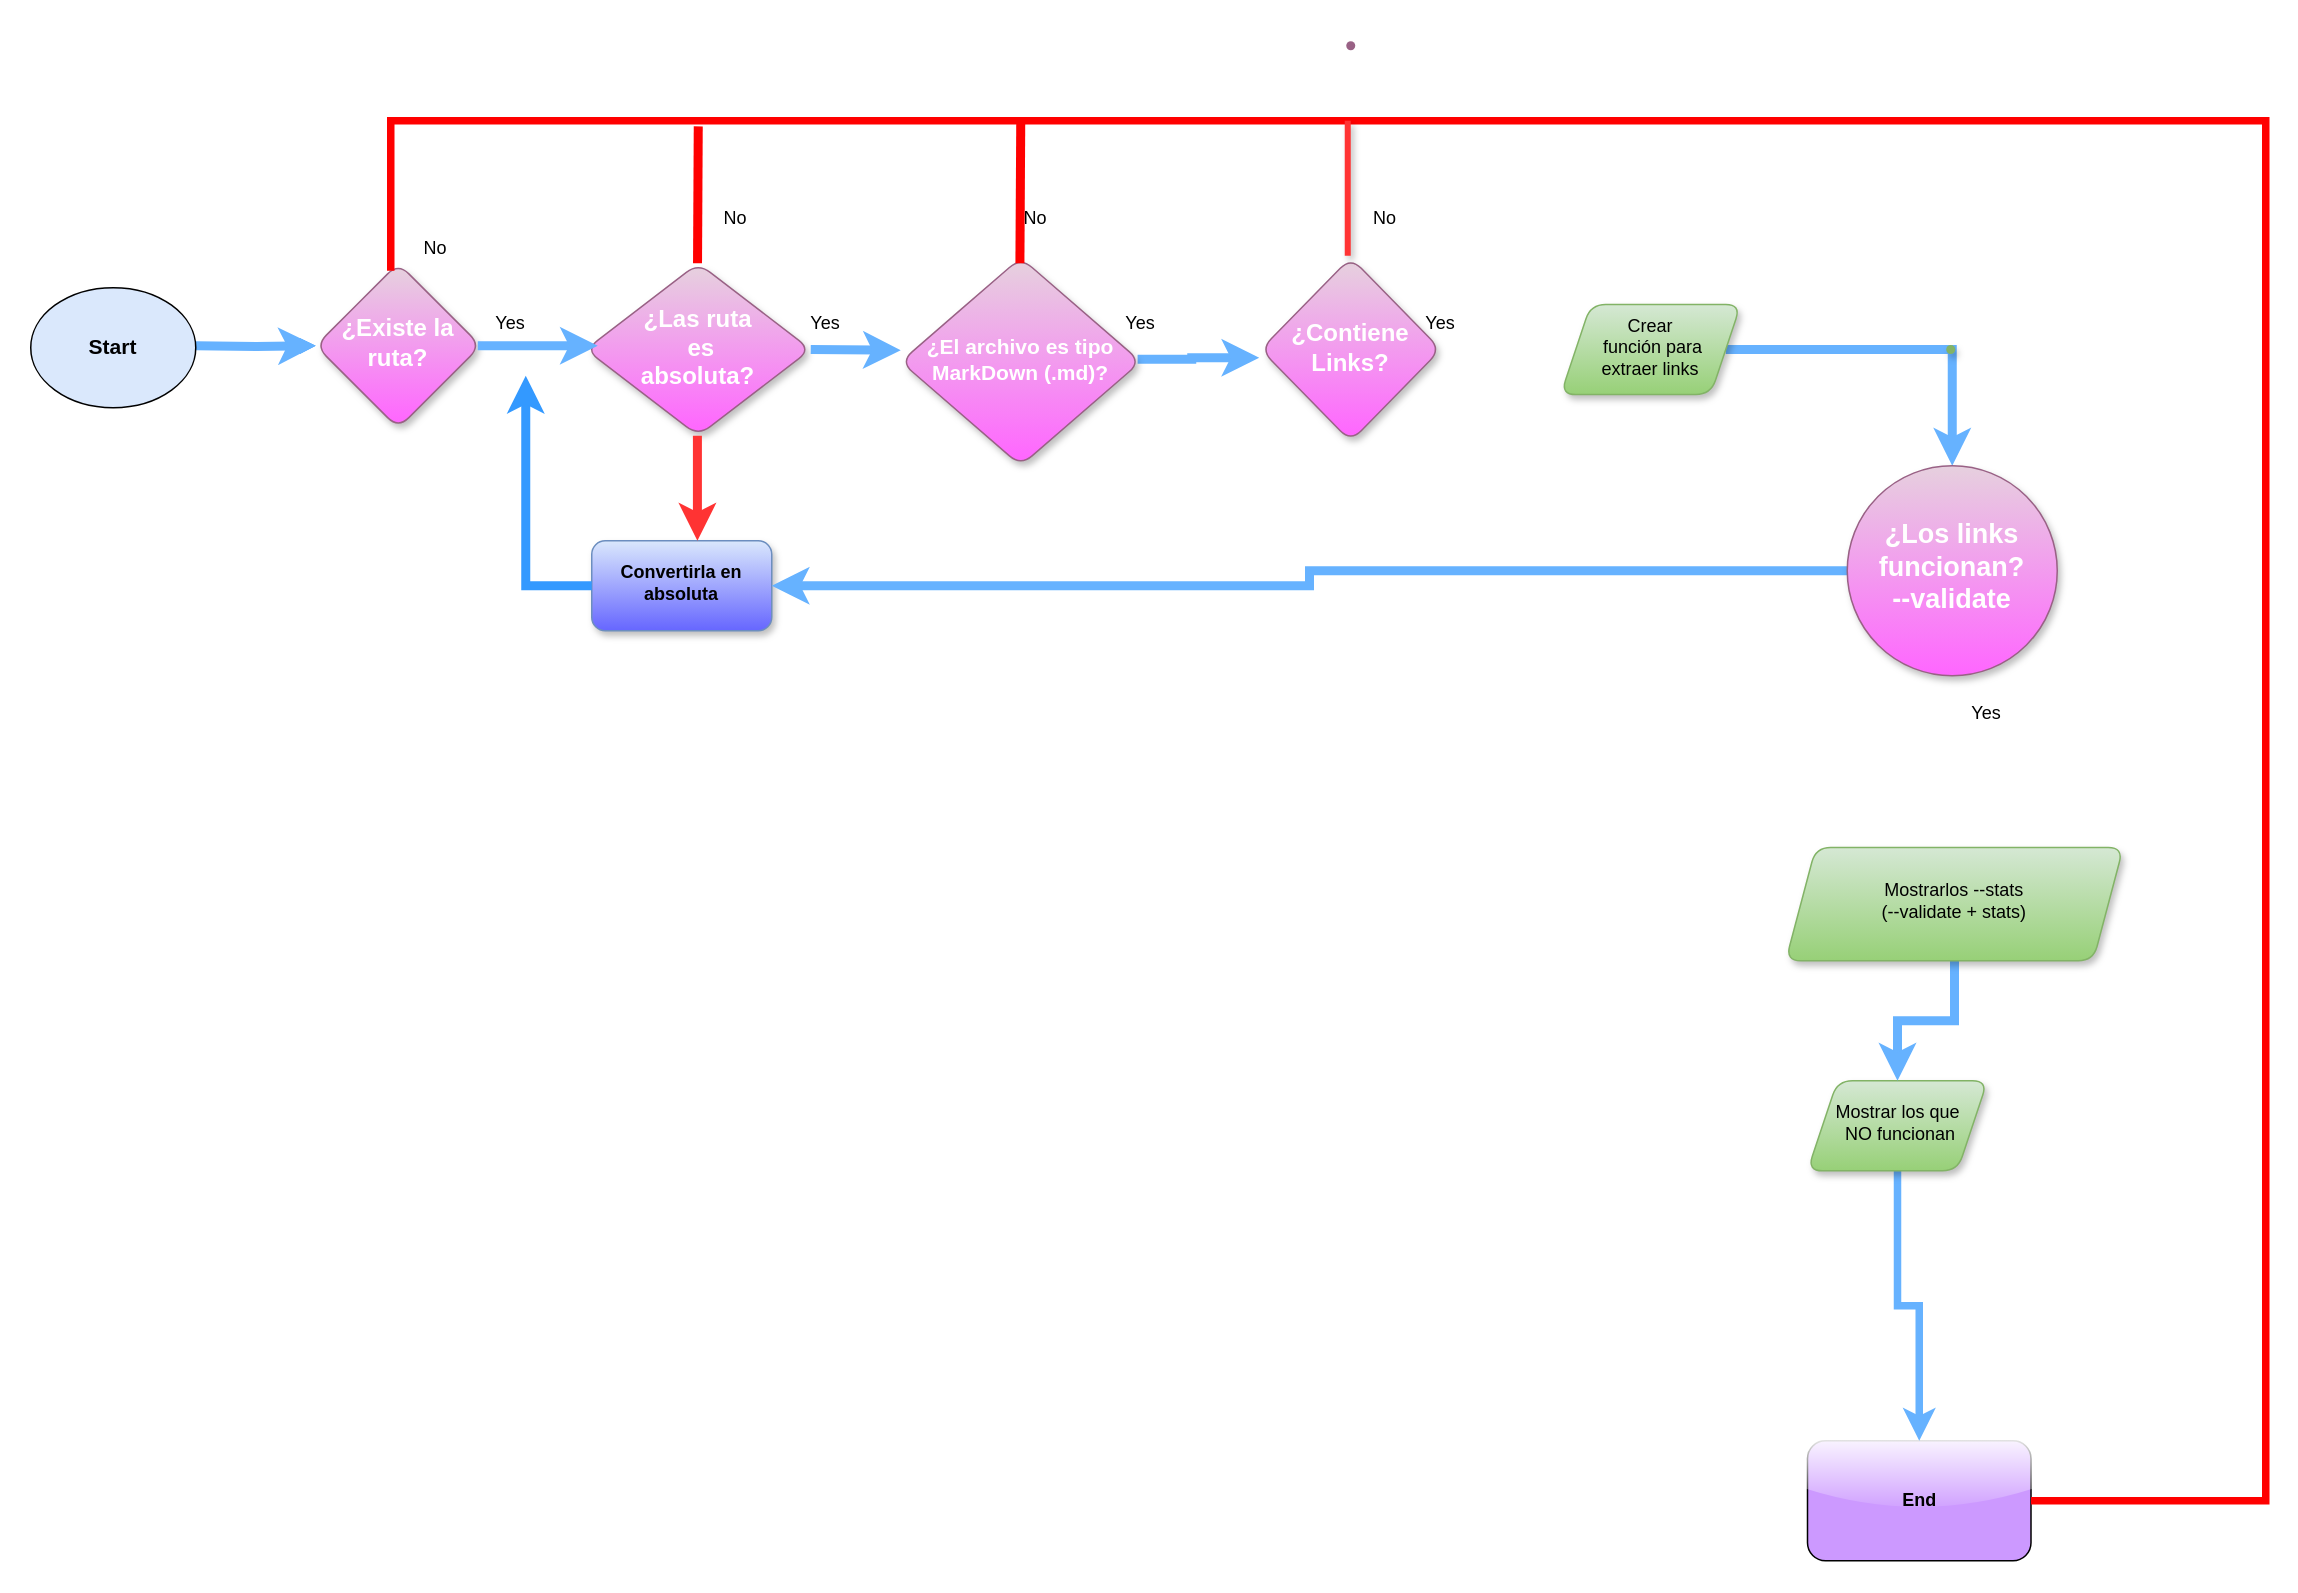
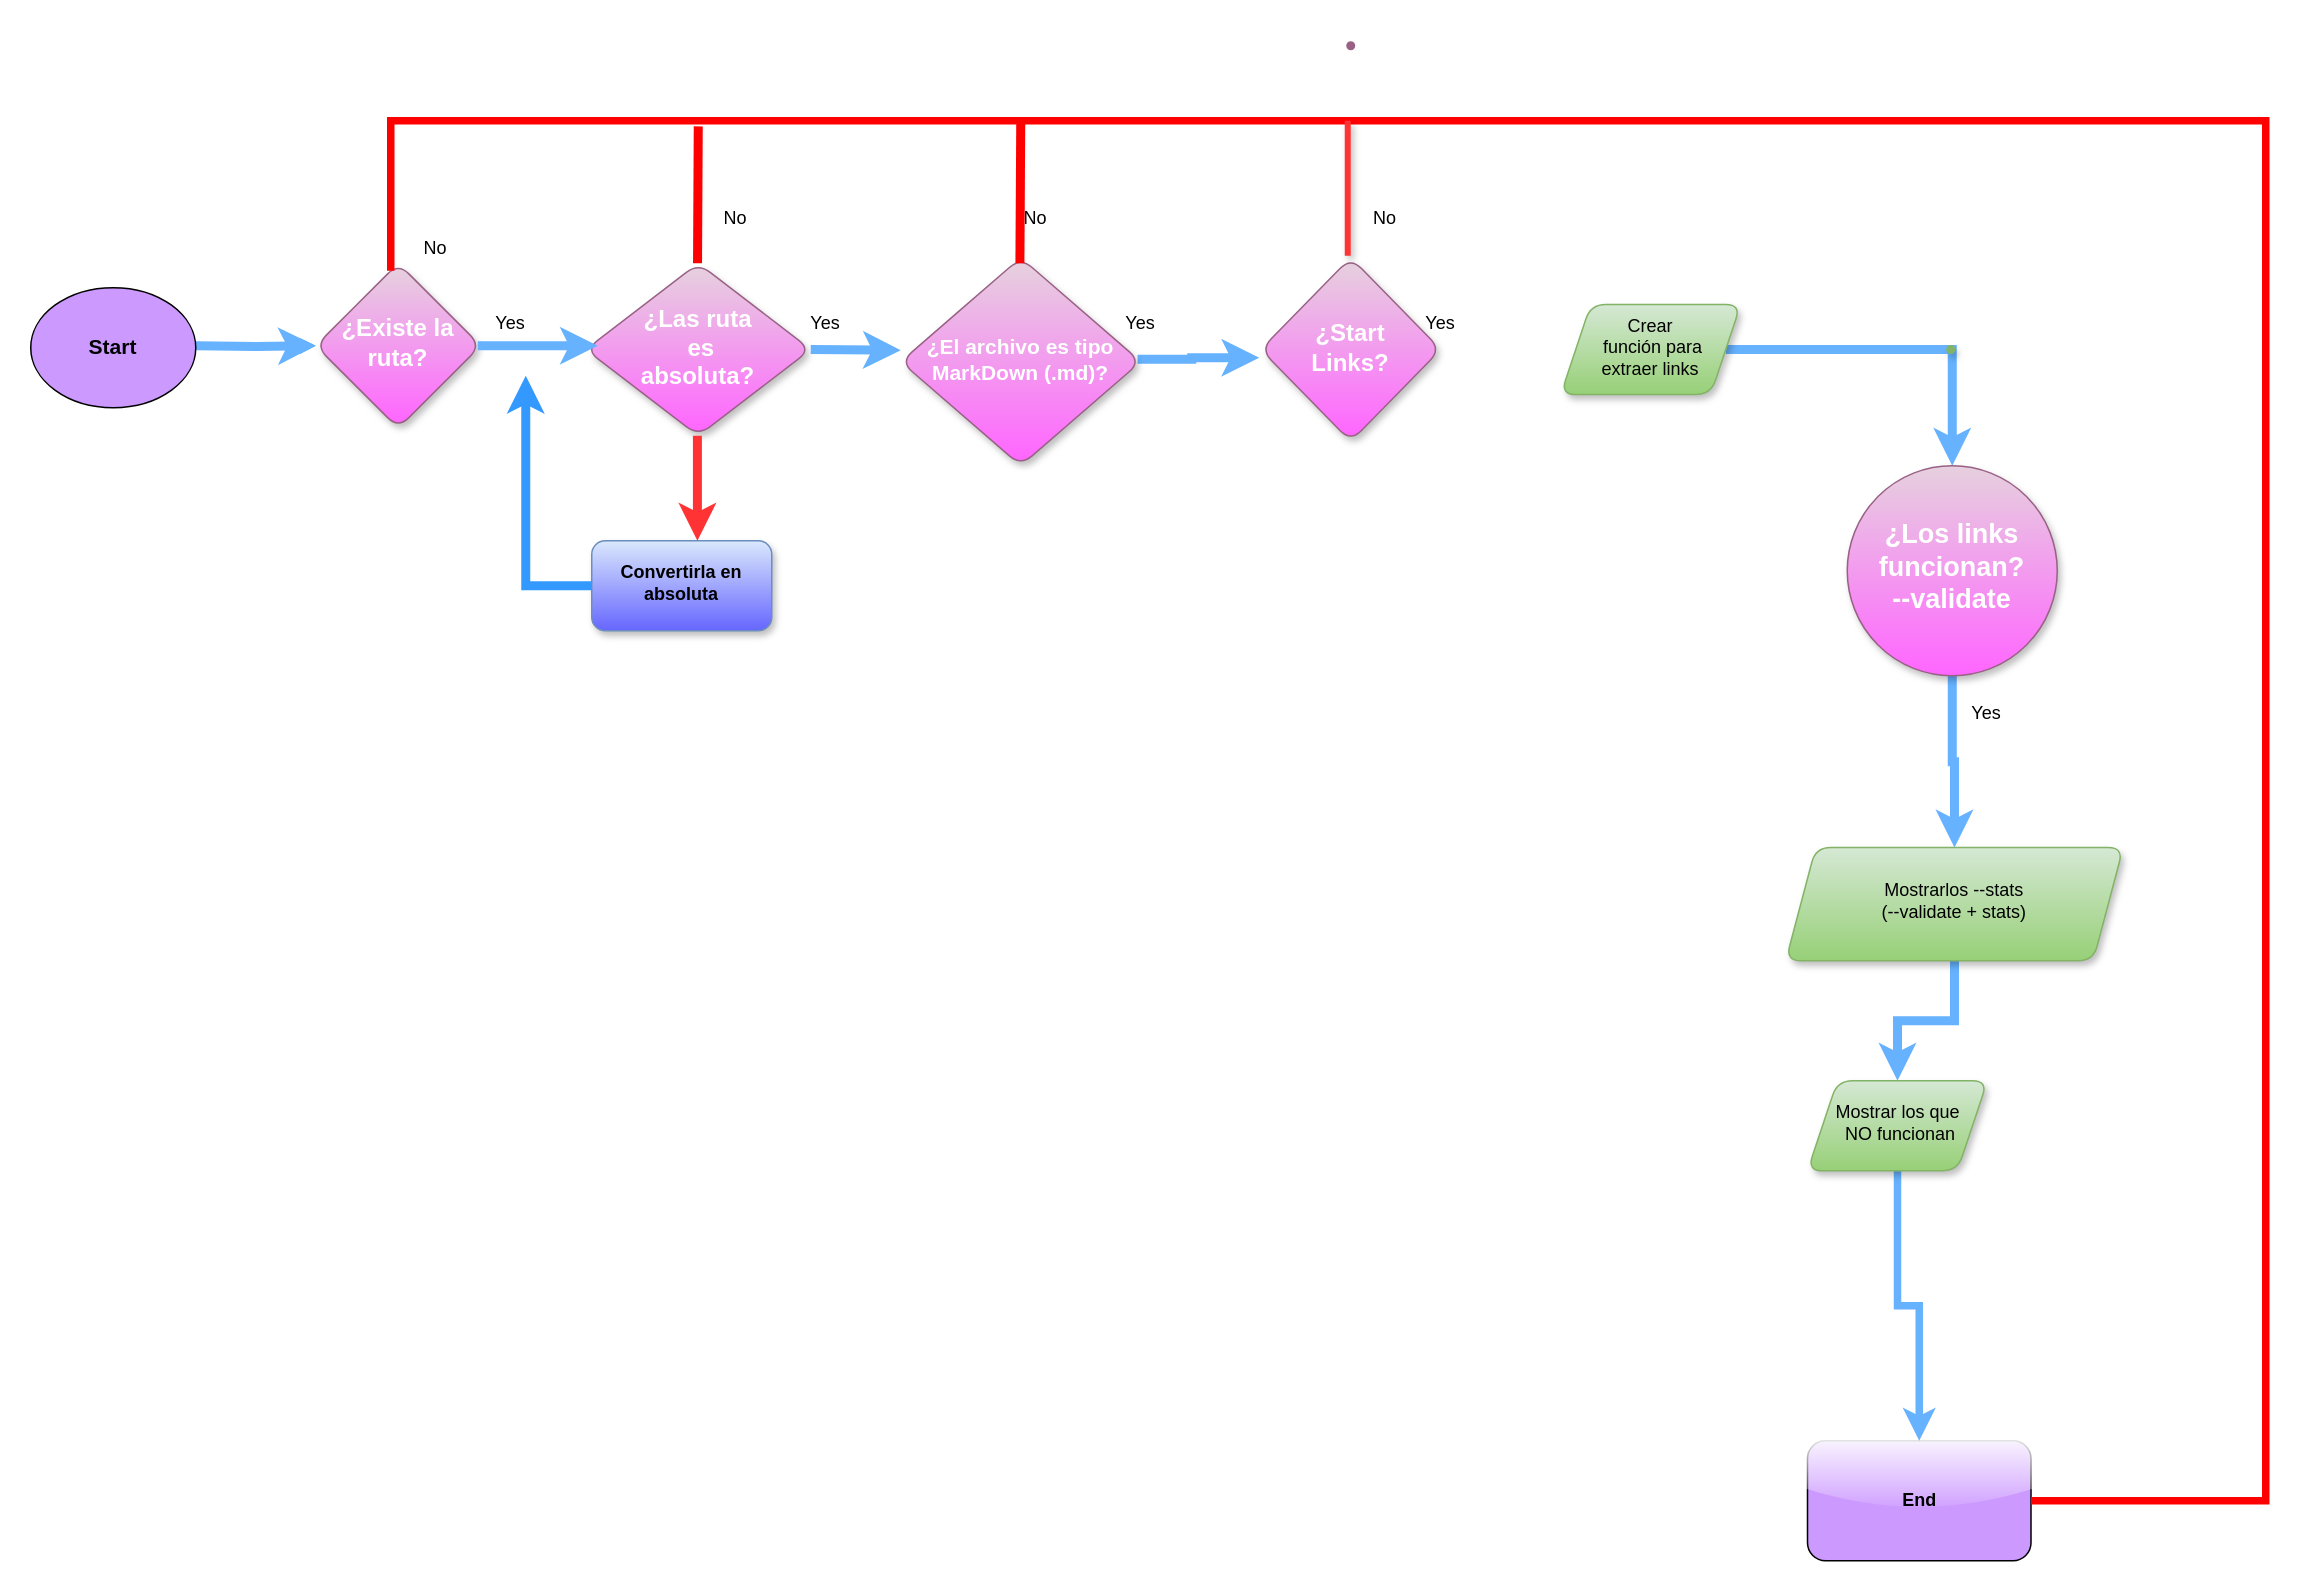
(1351, 347) -> (1351, 347)
(113, 348) -> (113, 348)
(1314, 571) -> (1952, 751)
